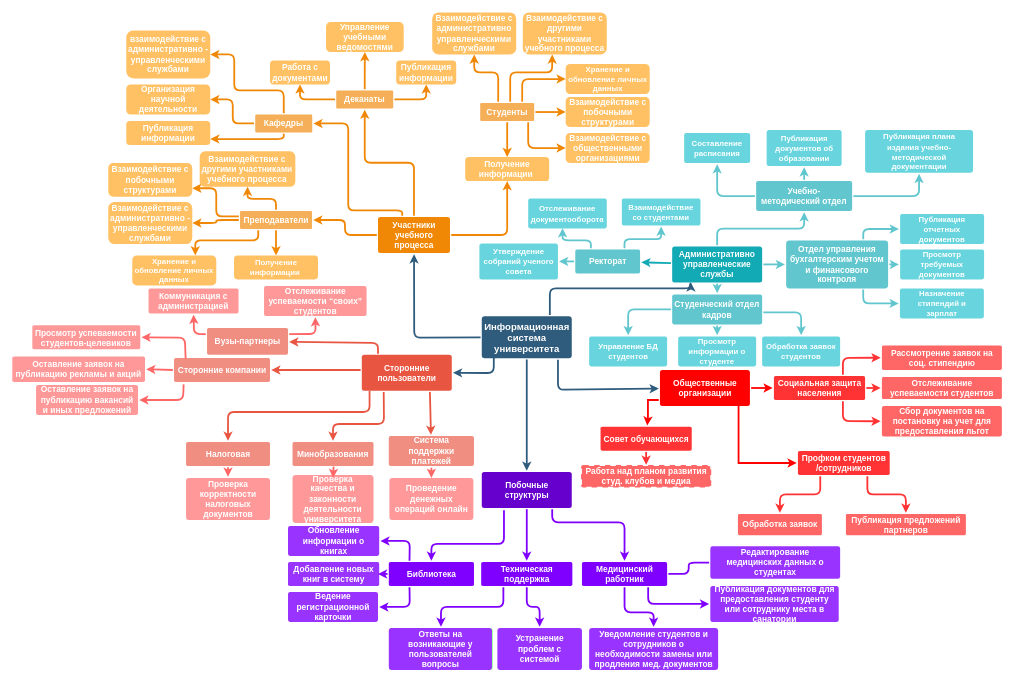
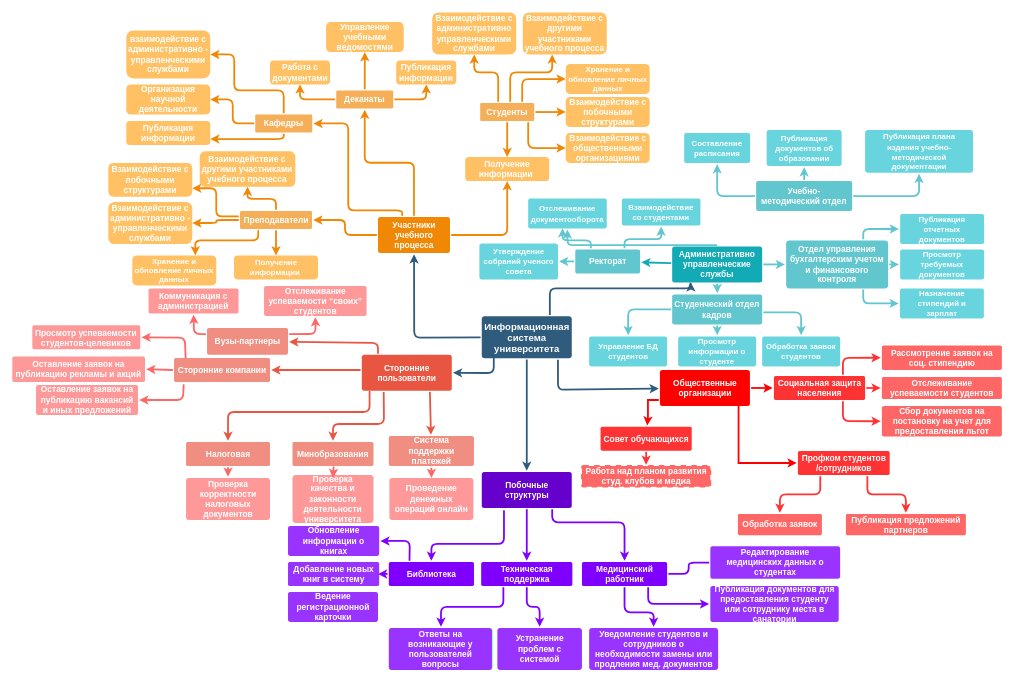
(758, 229) -> (639, 245)
(407, 606) -> none
